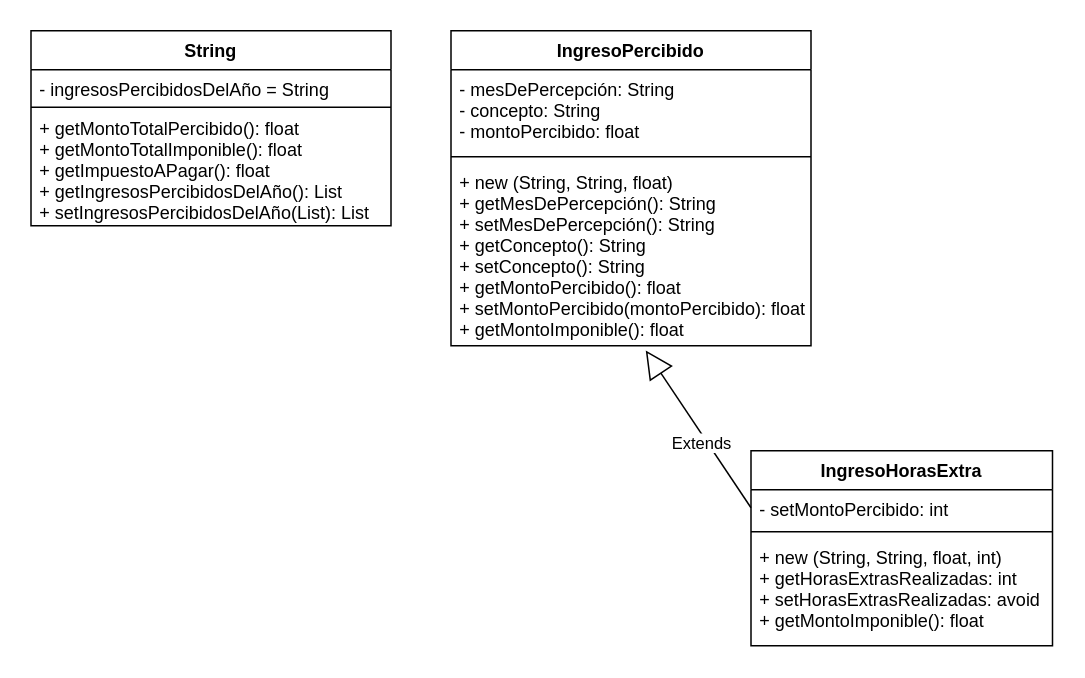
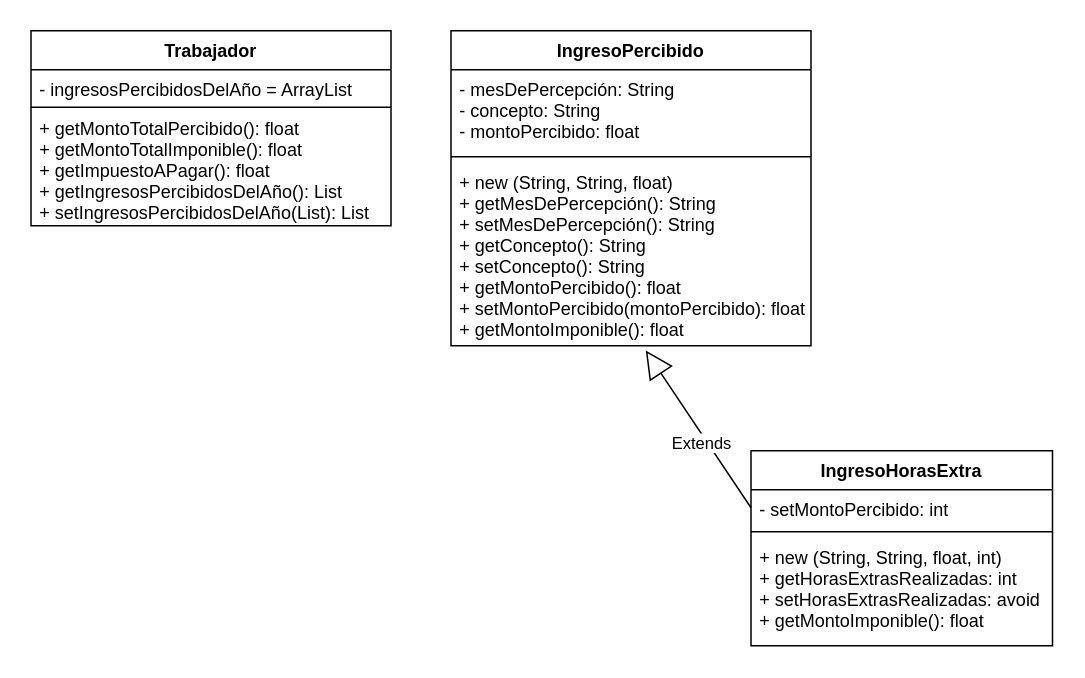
(210, 51) -> (210, 51)
(197, 90) -> (212, 90)
